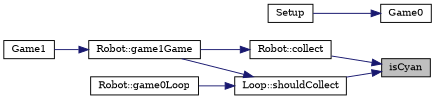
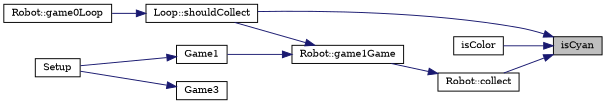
(406, 13) -> (202, 91)
none -> (479, 46)
none -> (124, 62)
(213, 67) -> (270, 33)
